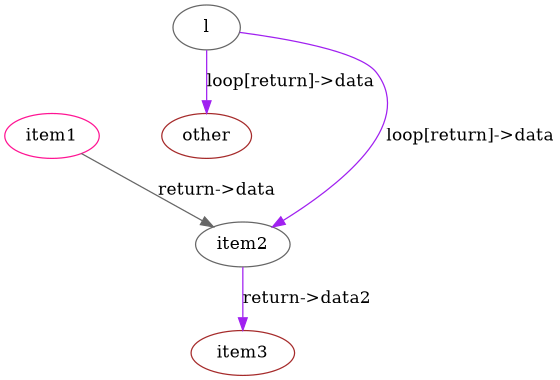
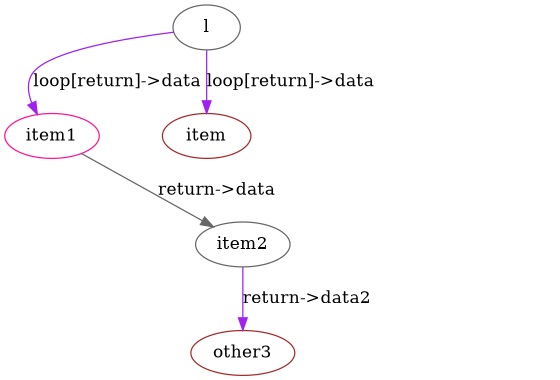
(386, 96) -> (85, 48)
(207, 136) -> (207, 136)
(243, 353) -> (243, 353)
